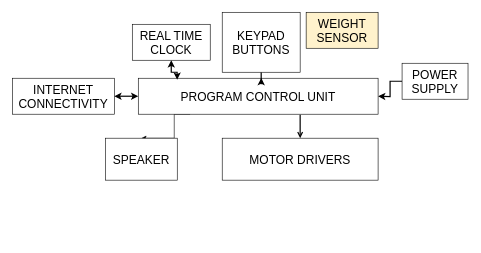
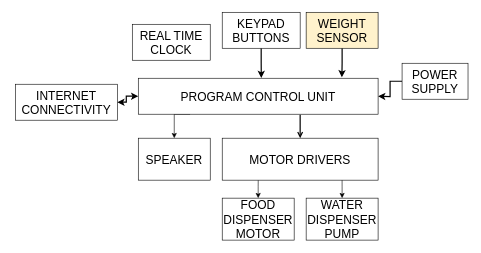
(261, 42) -> (261, 30)
none -> (342, 60)
(171, 72) -> none
(63, 96) -> (66, 102)
(141, 159) -> (174, 159)
none -> (258, 193)
none -> (342, 193)
none -> (258, 219)
none -> (342, 219)
